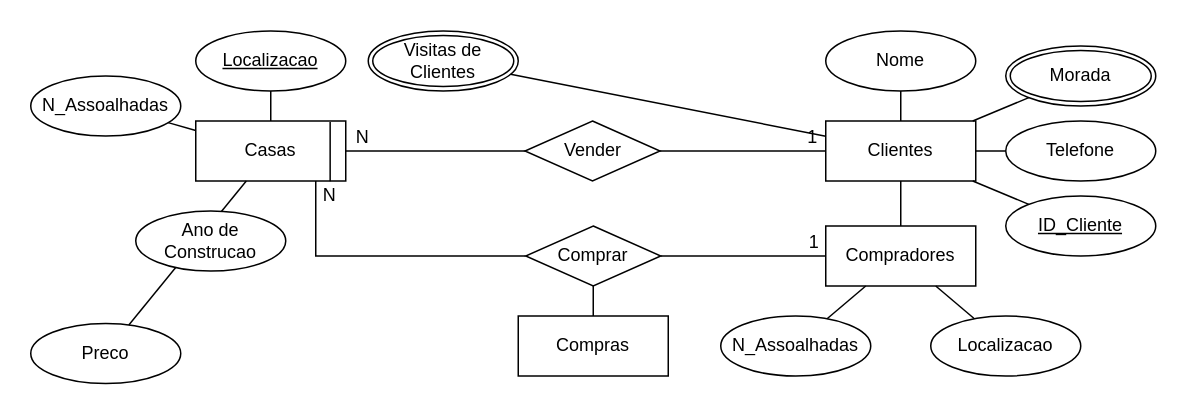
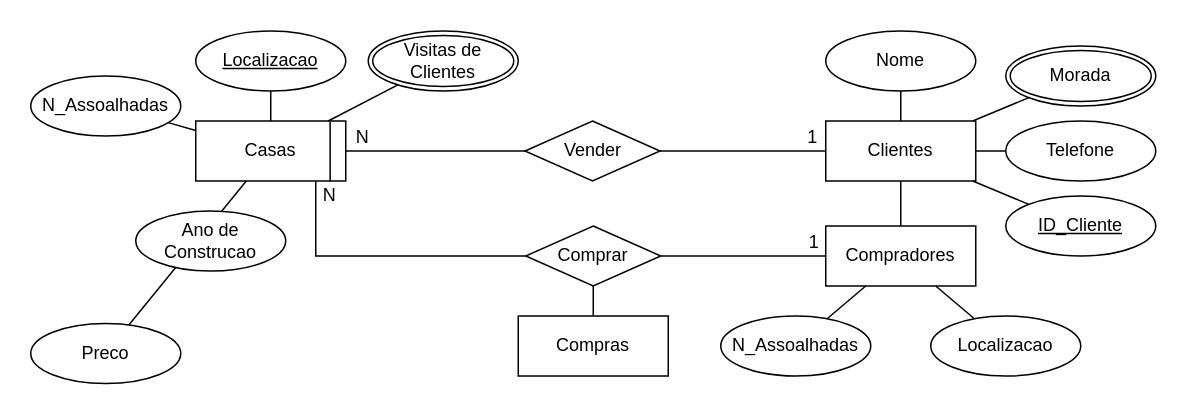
(668, 105) -> (363, 103)
